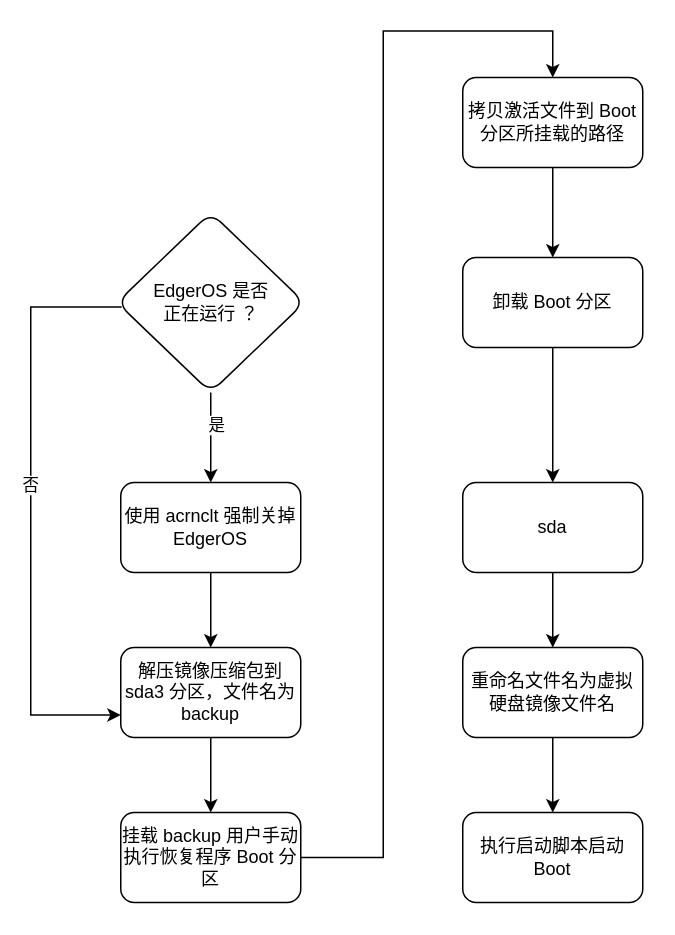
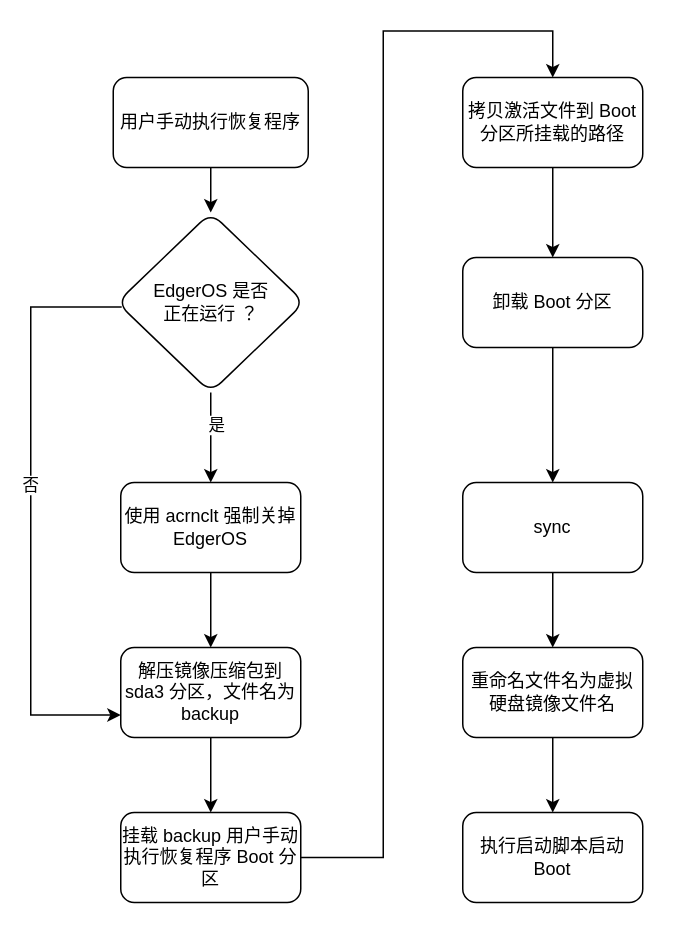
none -> (211, 122)
none -> (211, 195)
(553, 527) -> (553, 527)
